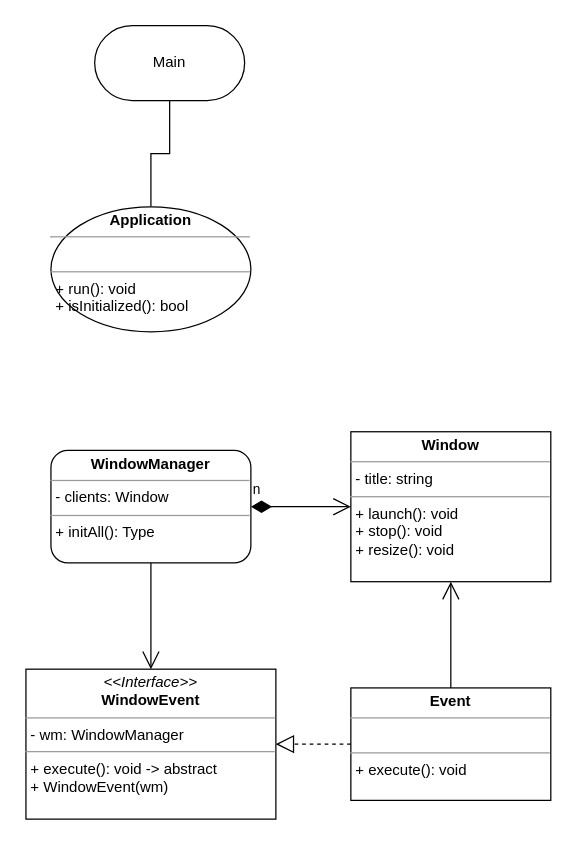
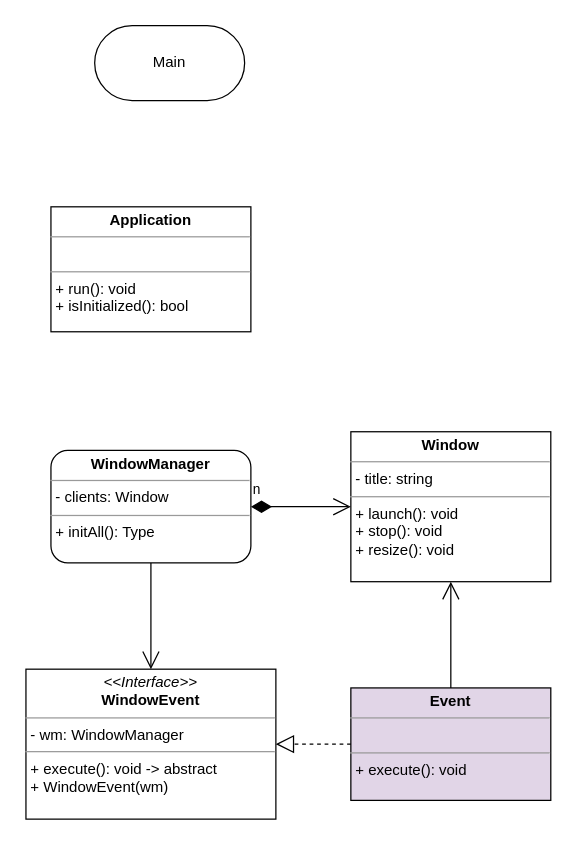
(160, 154) -> none
(151, 269) -> (151, 269)
(451, 744) -> (451, 744)
